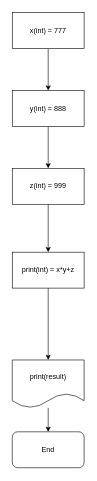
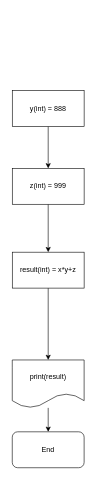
(48, 30) -> none
(48, 49) -> none
(48, 270) -> (48, 270)
